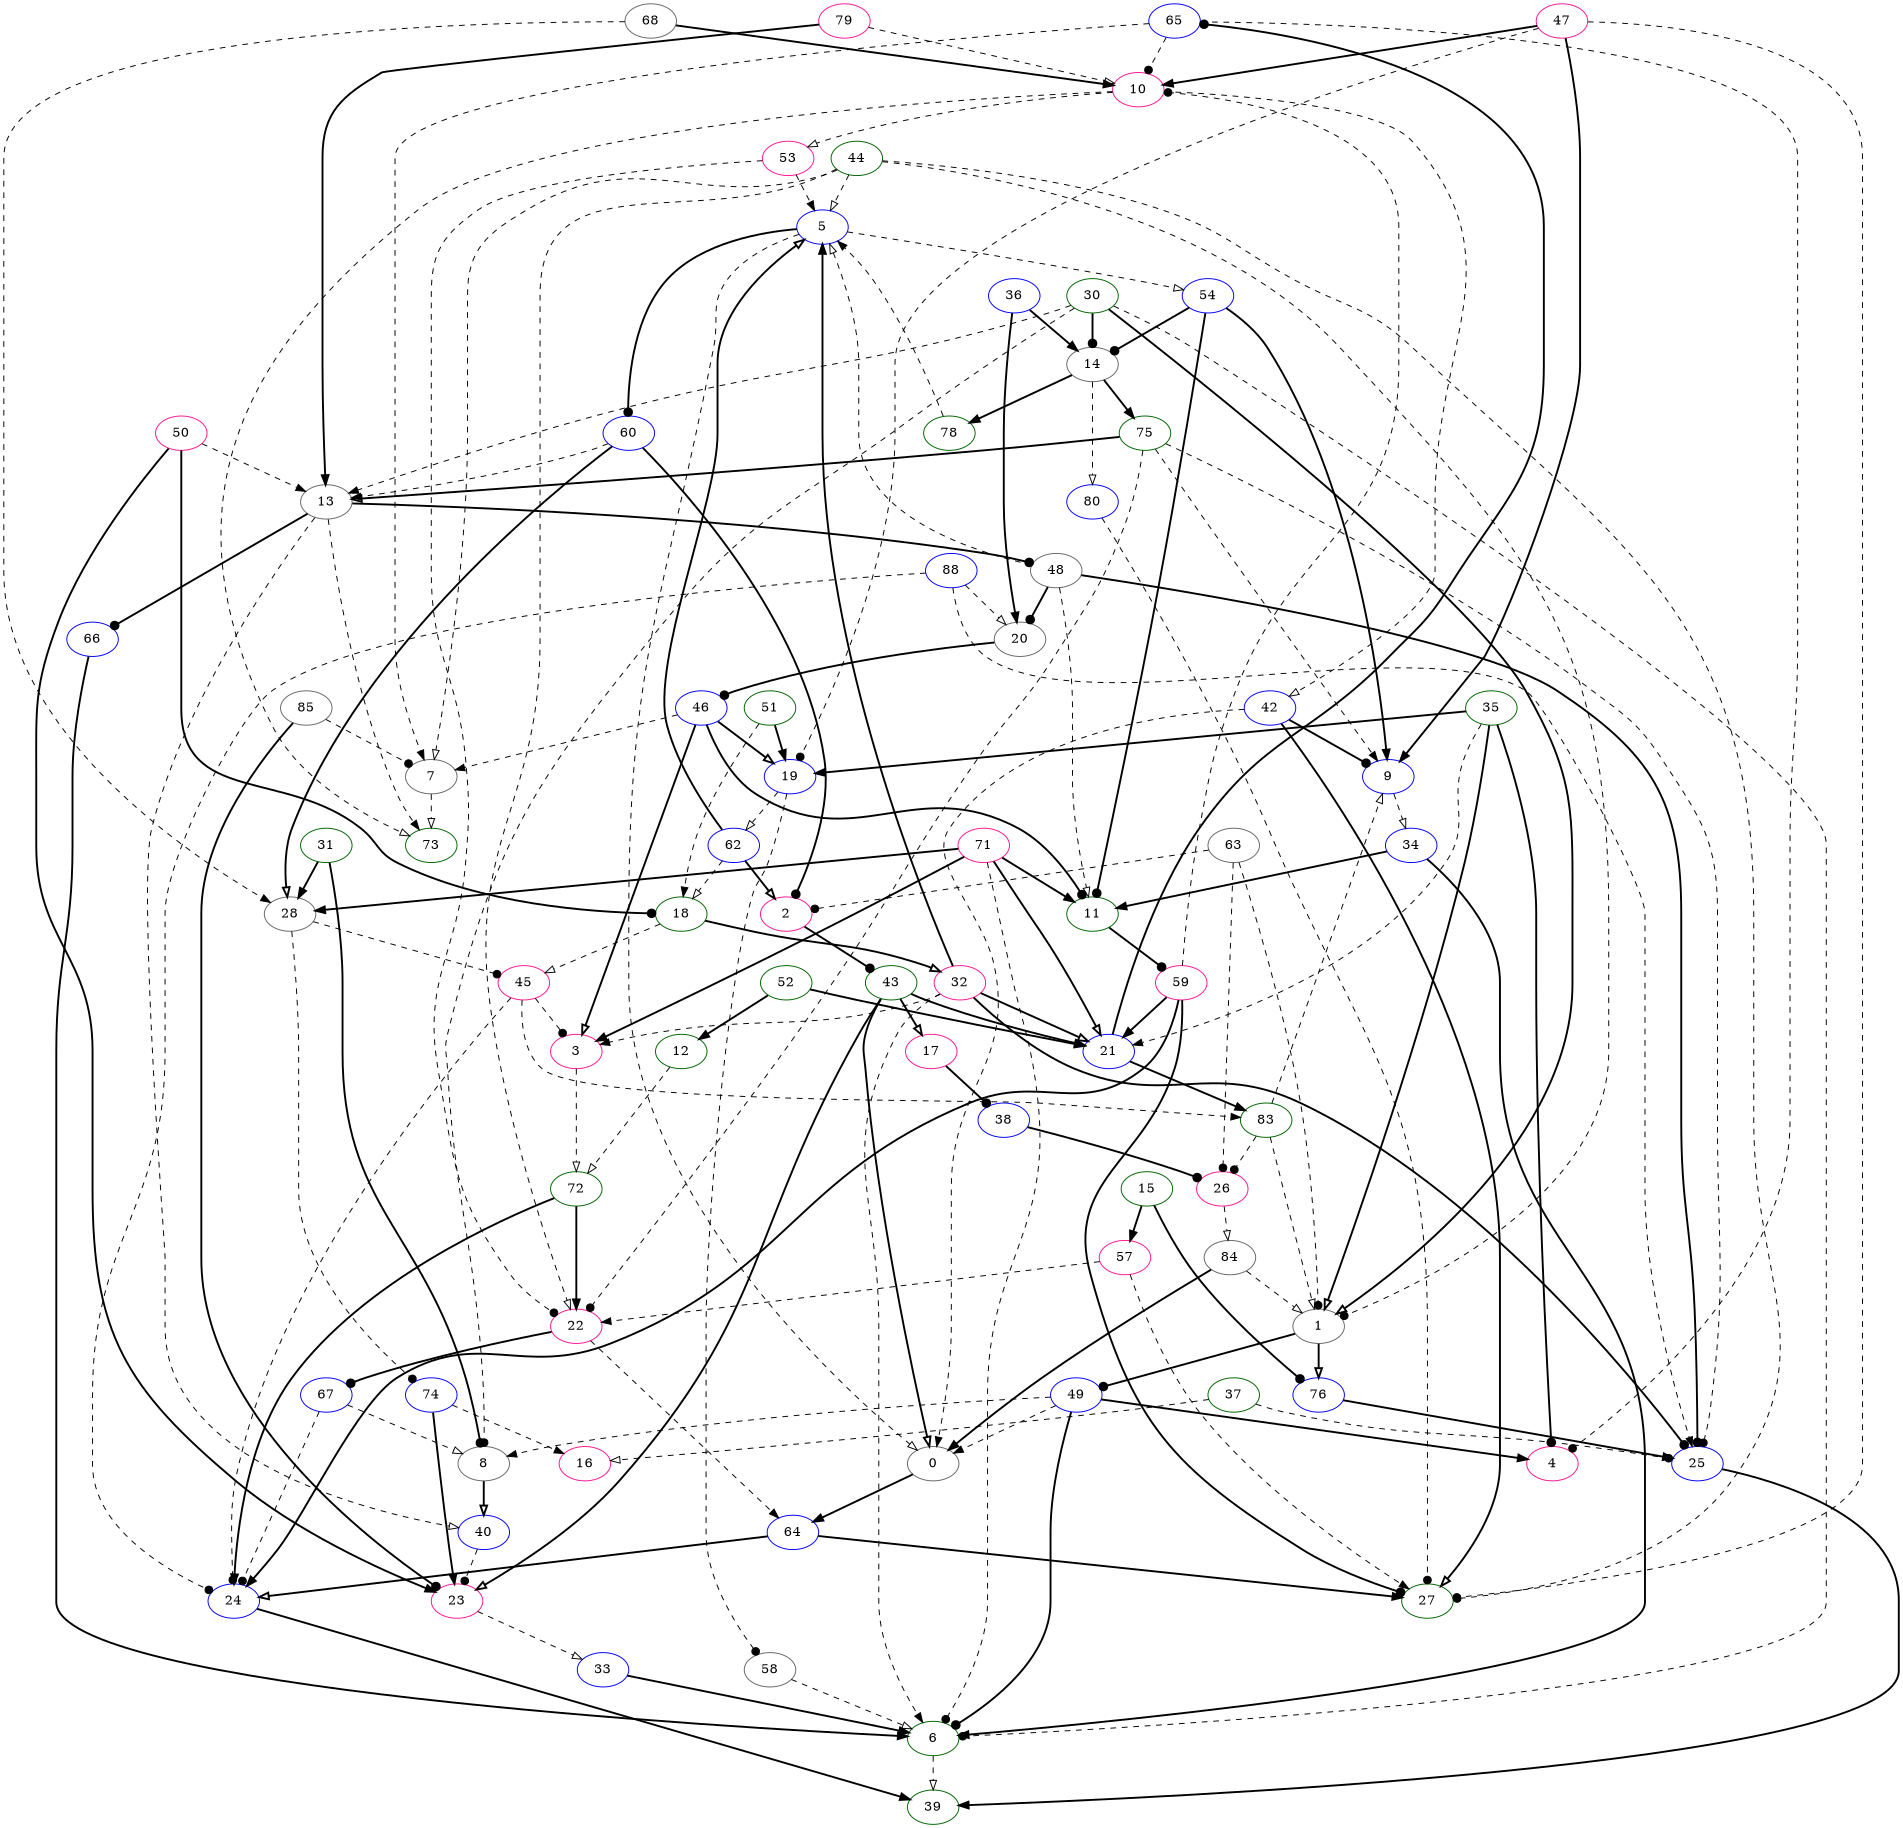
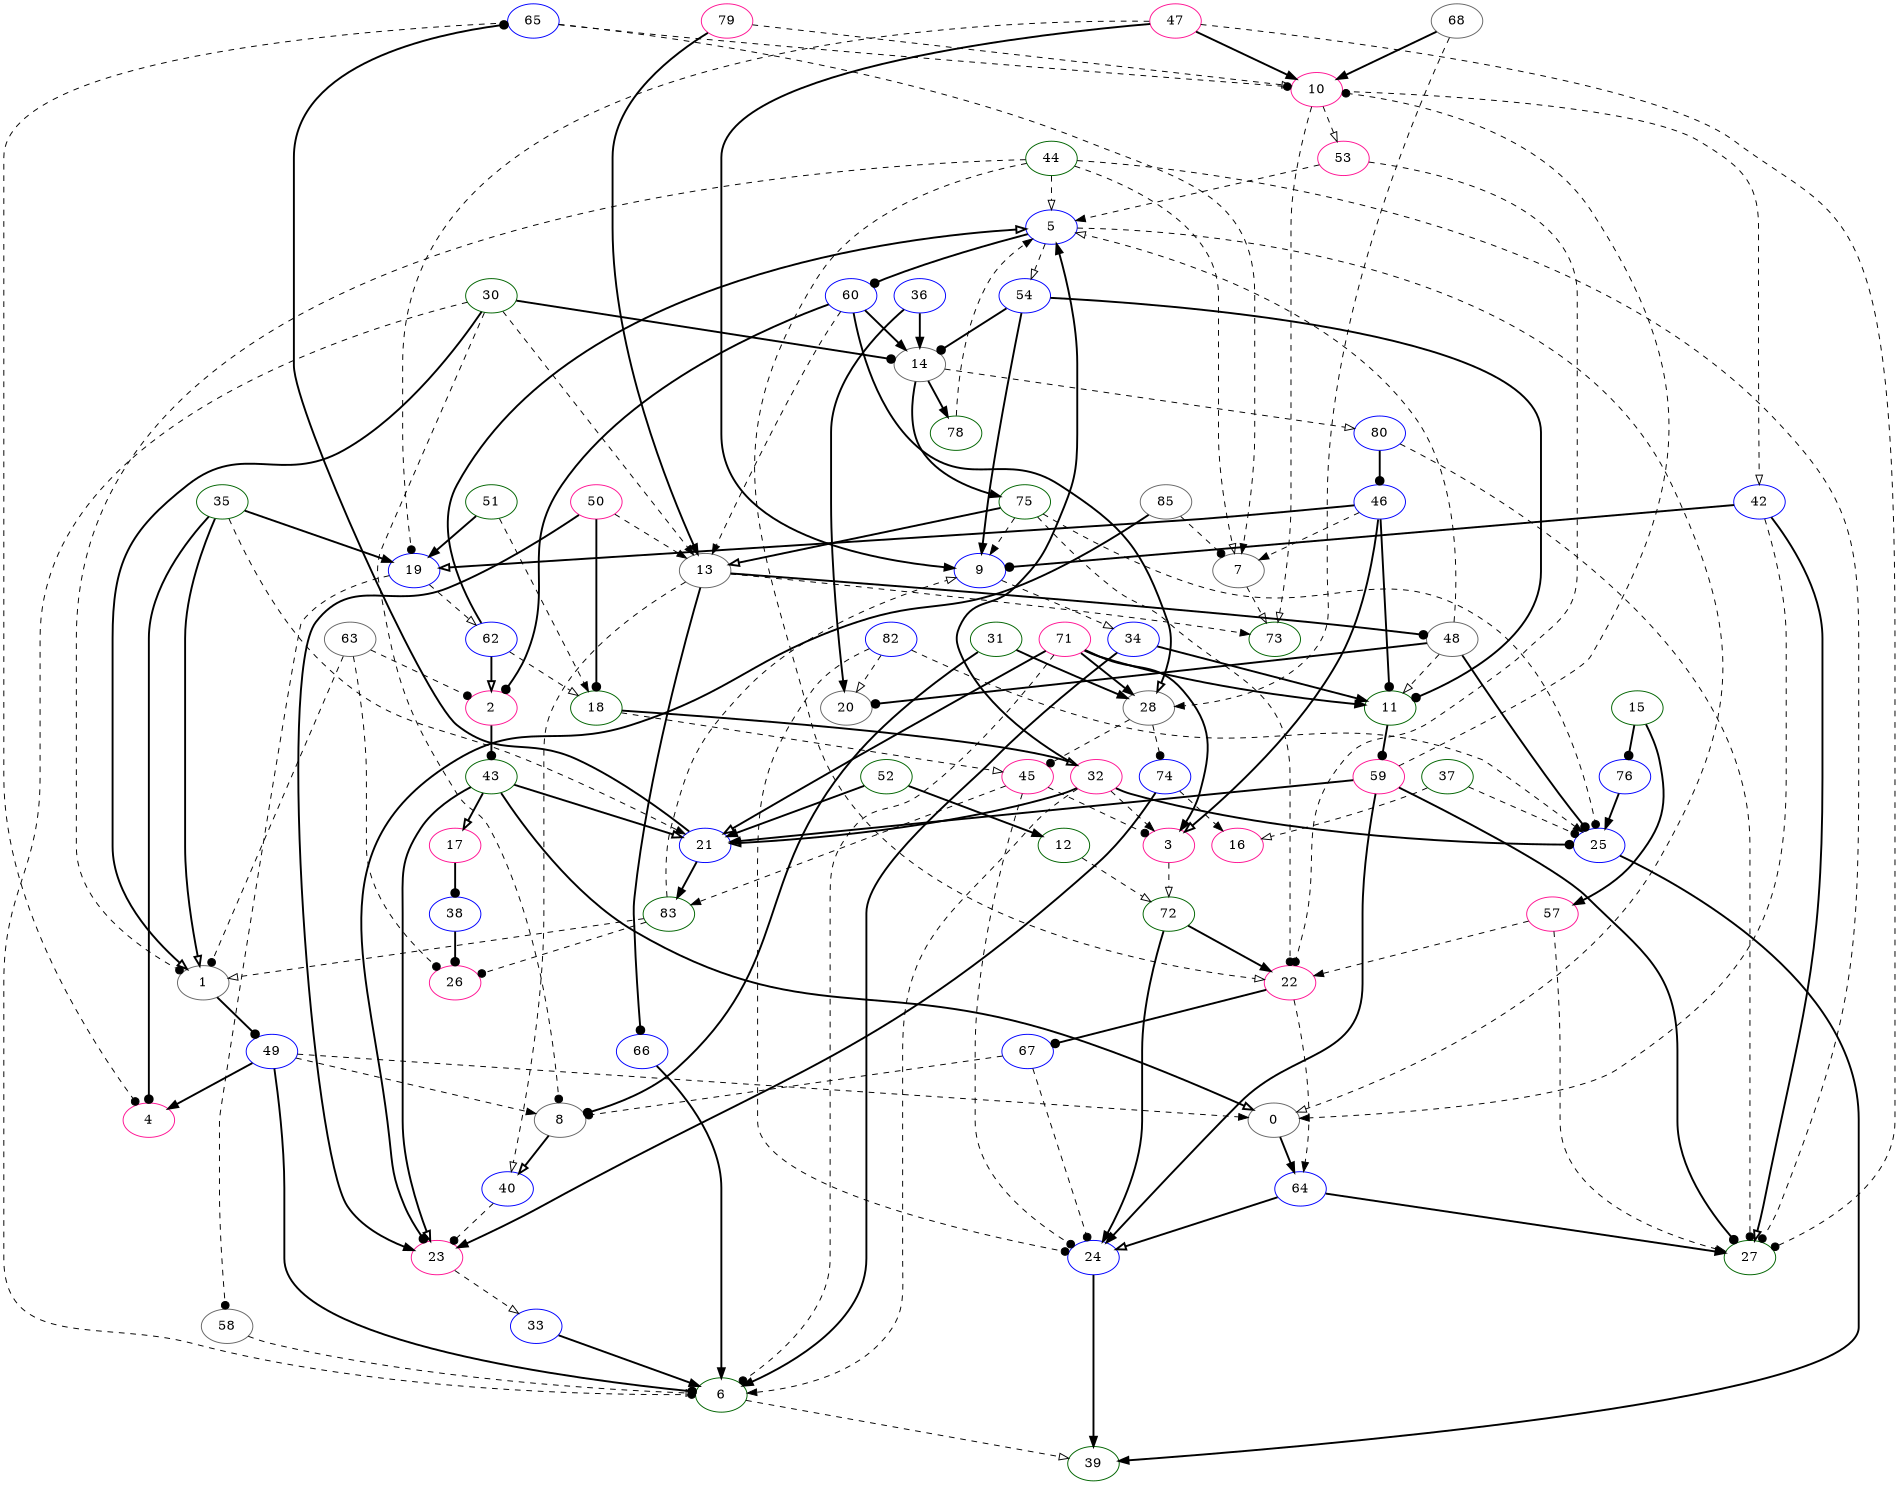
none -> (879, 324)
(951, 571) -> (891, 639)
(860, 661) -> (1380, 464)
(1230, 1258) -> none
(1319, 1356) -> none
(401, 1427) -> (818, 1082)
